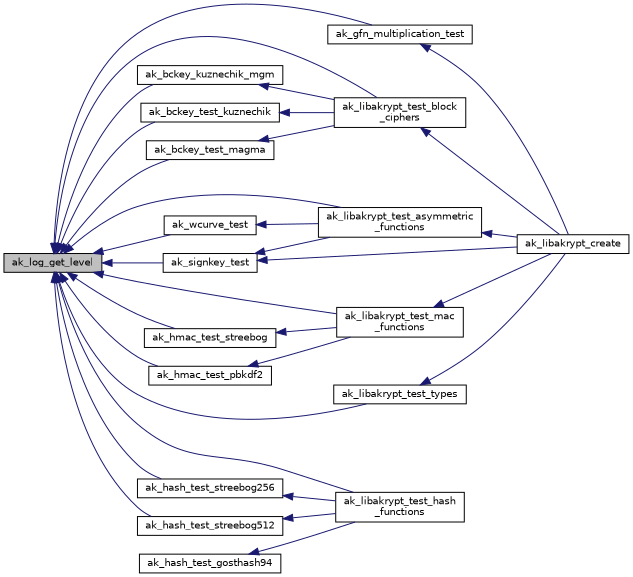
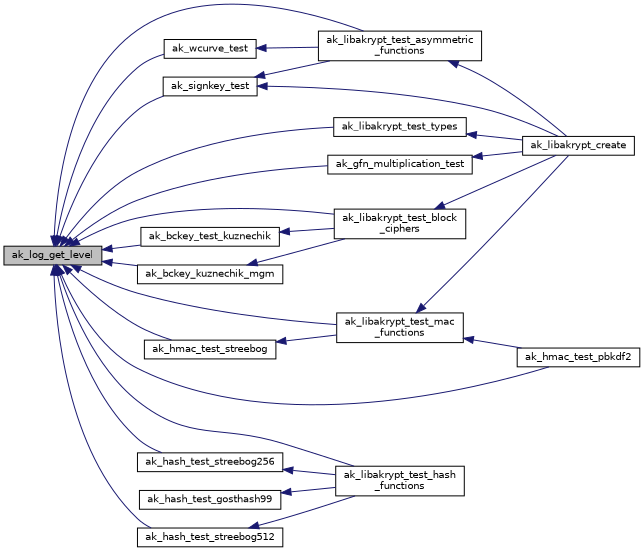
(210, 150) -> none
(304, 351) -> (497, 344)
(210, 564) -> (210, 500)
